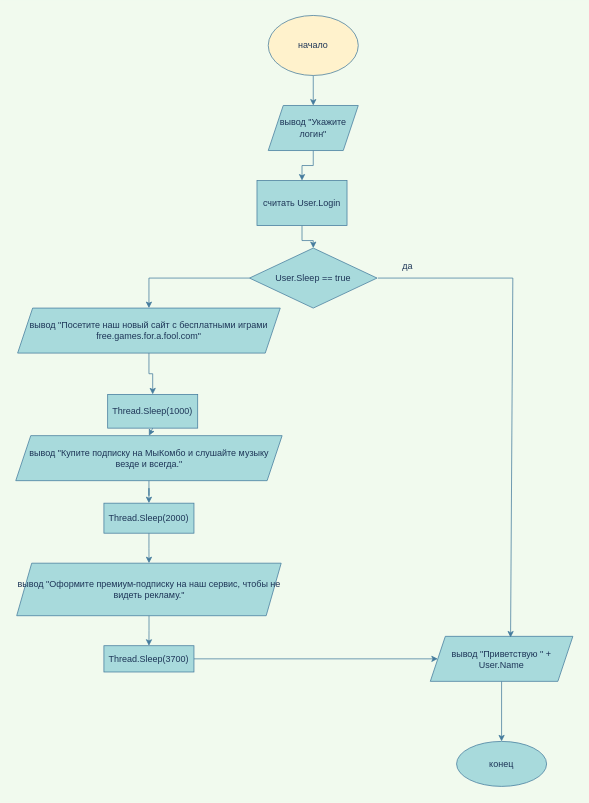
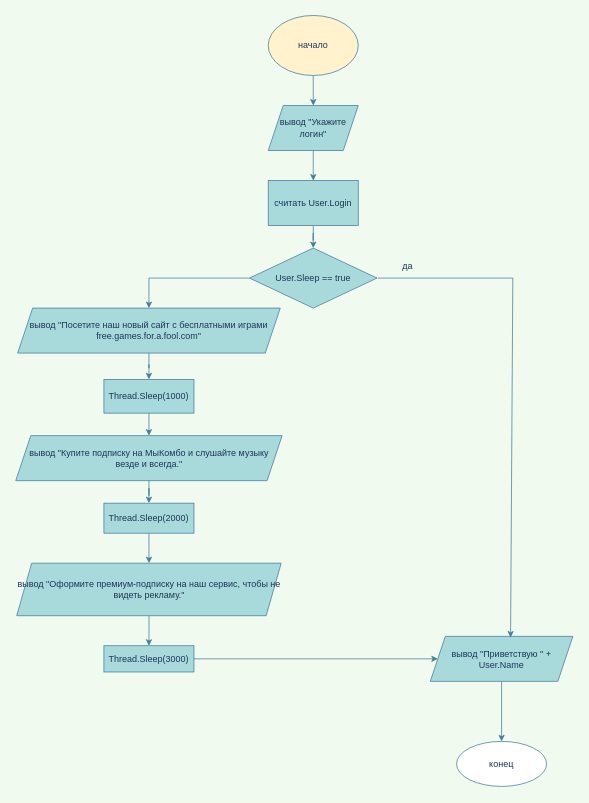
(302, 203) -> (313, 203)
(153, 411) -> (149, 396)
(149, 659) -> (149, 659)
(501, 764) -> (501, 764)
